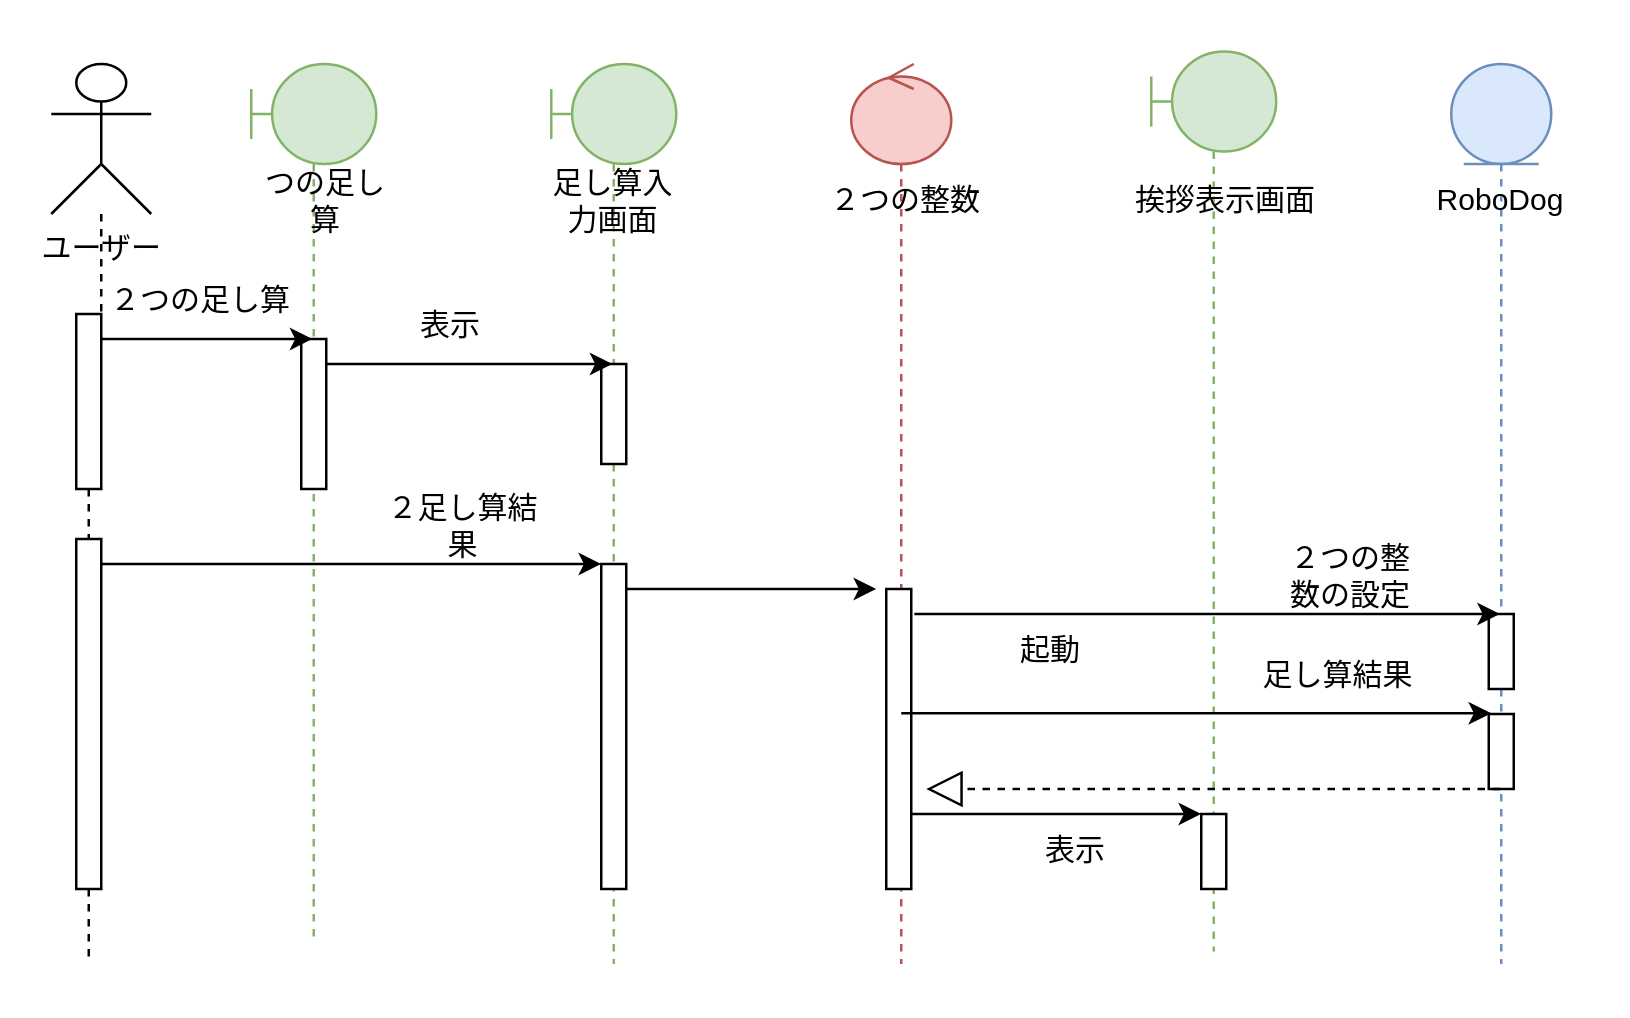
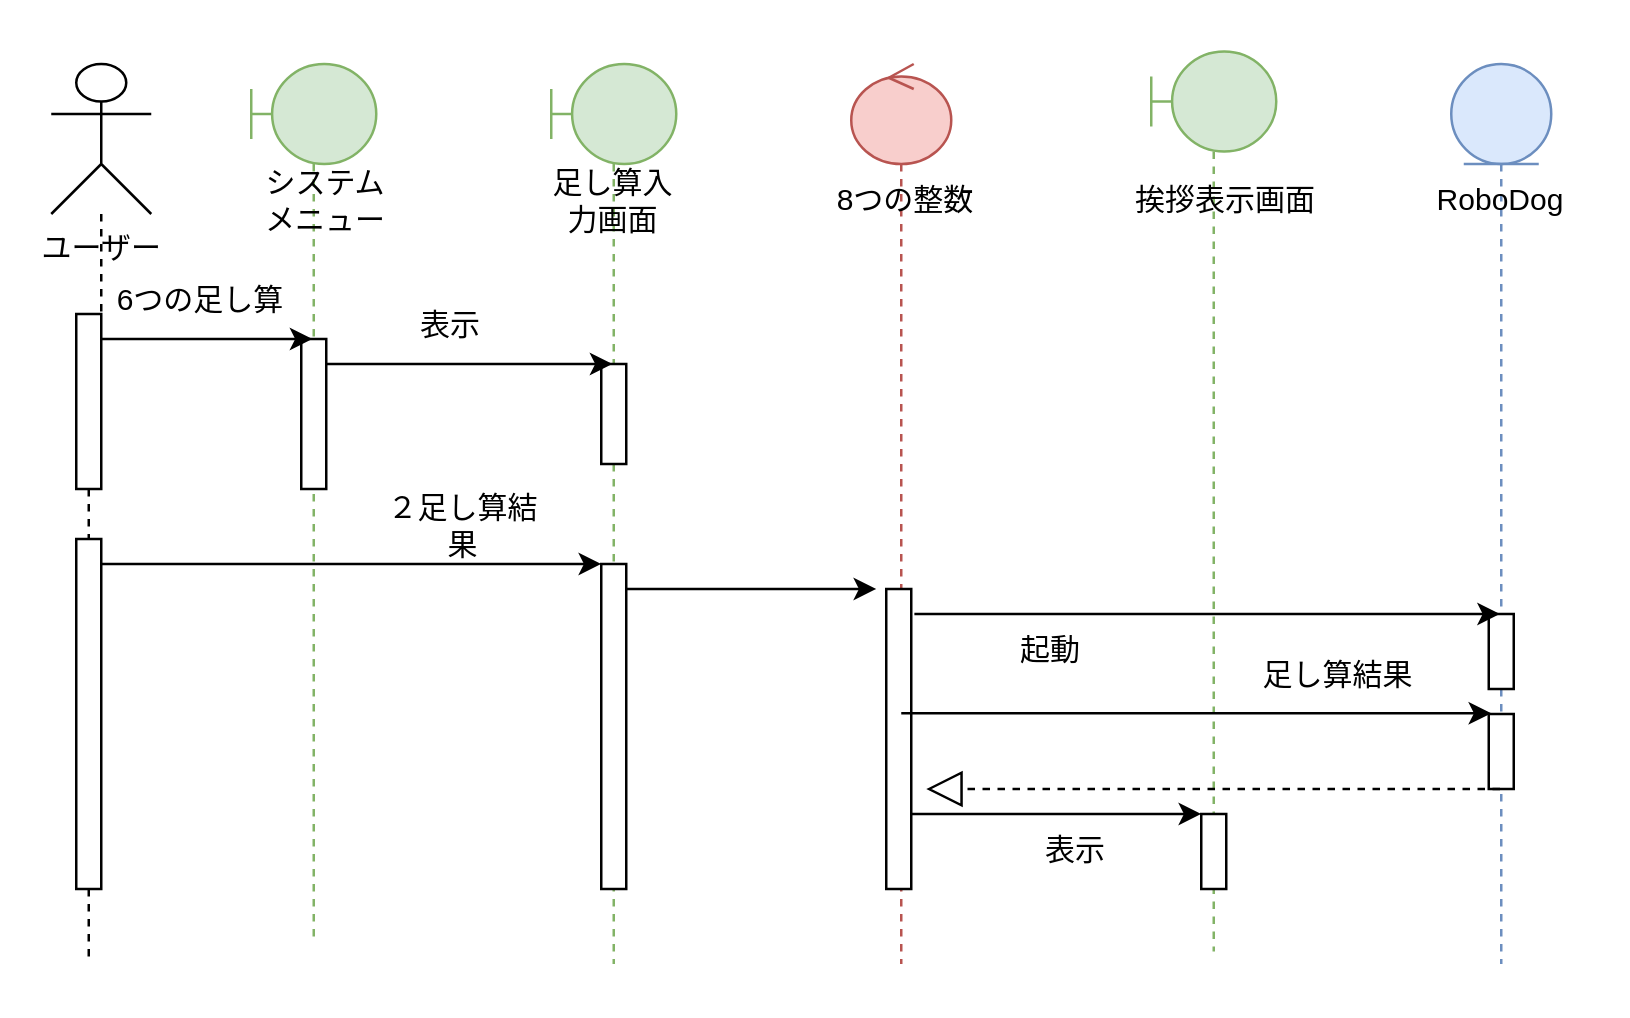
(326, 201) -> (326, 201)
(906, 201) -> (906, 201)
(201, 301) -> (201, 301)
(1351, 576) -> none
